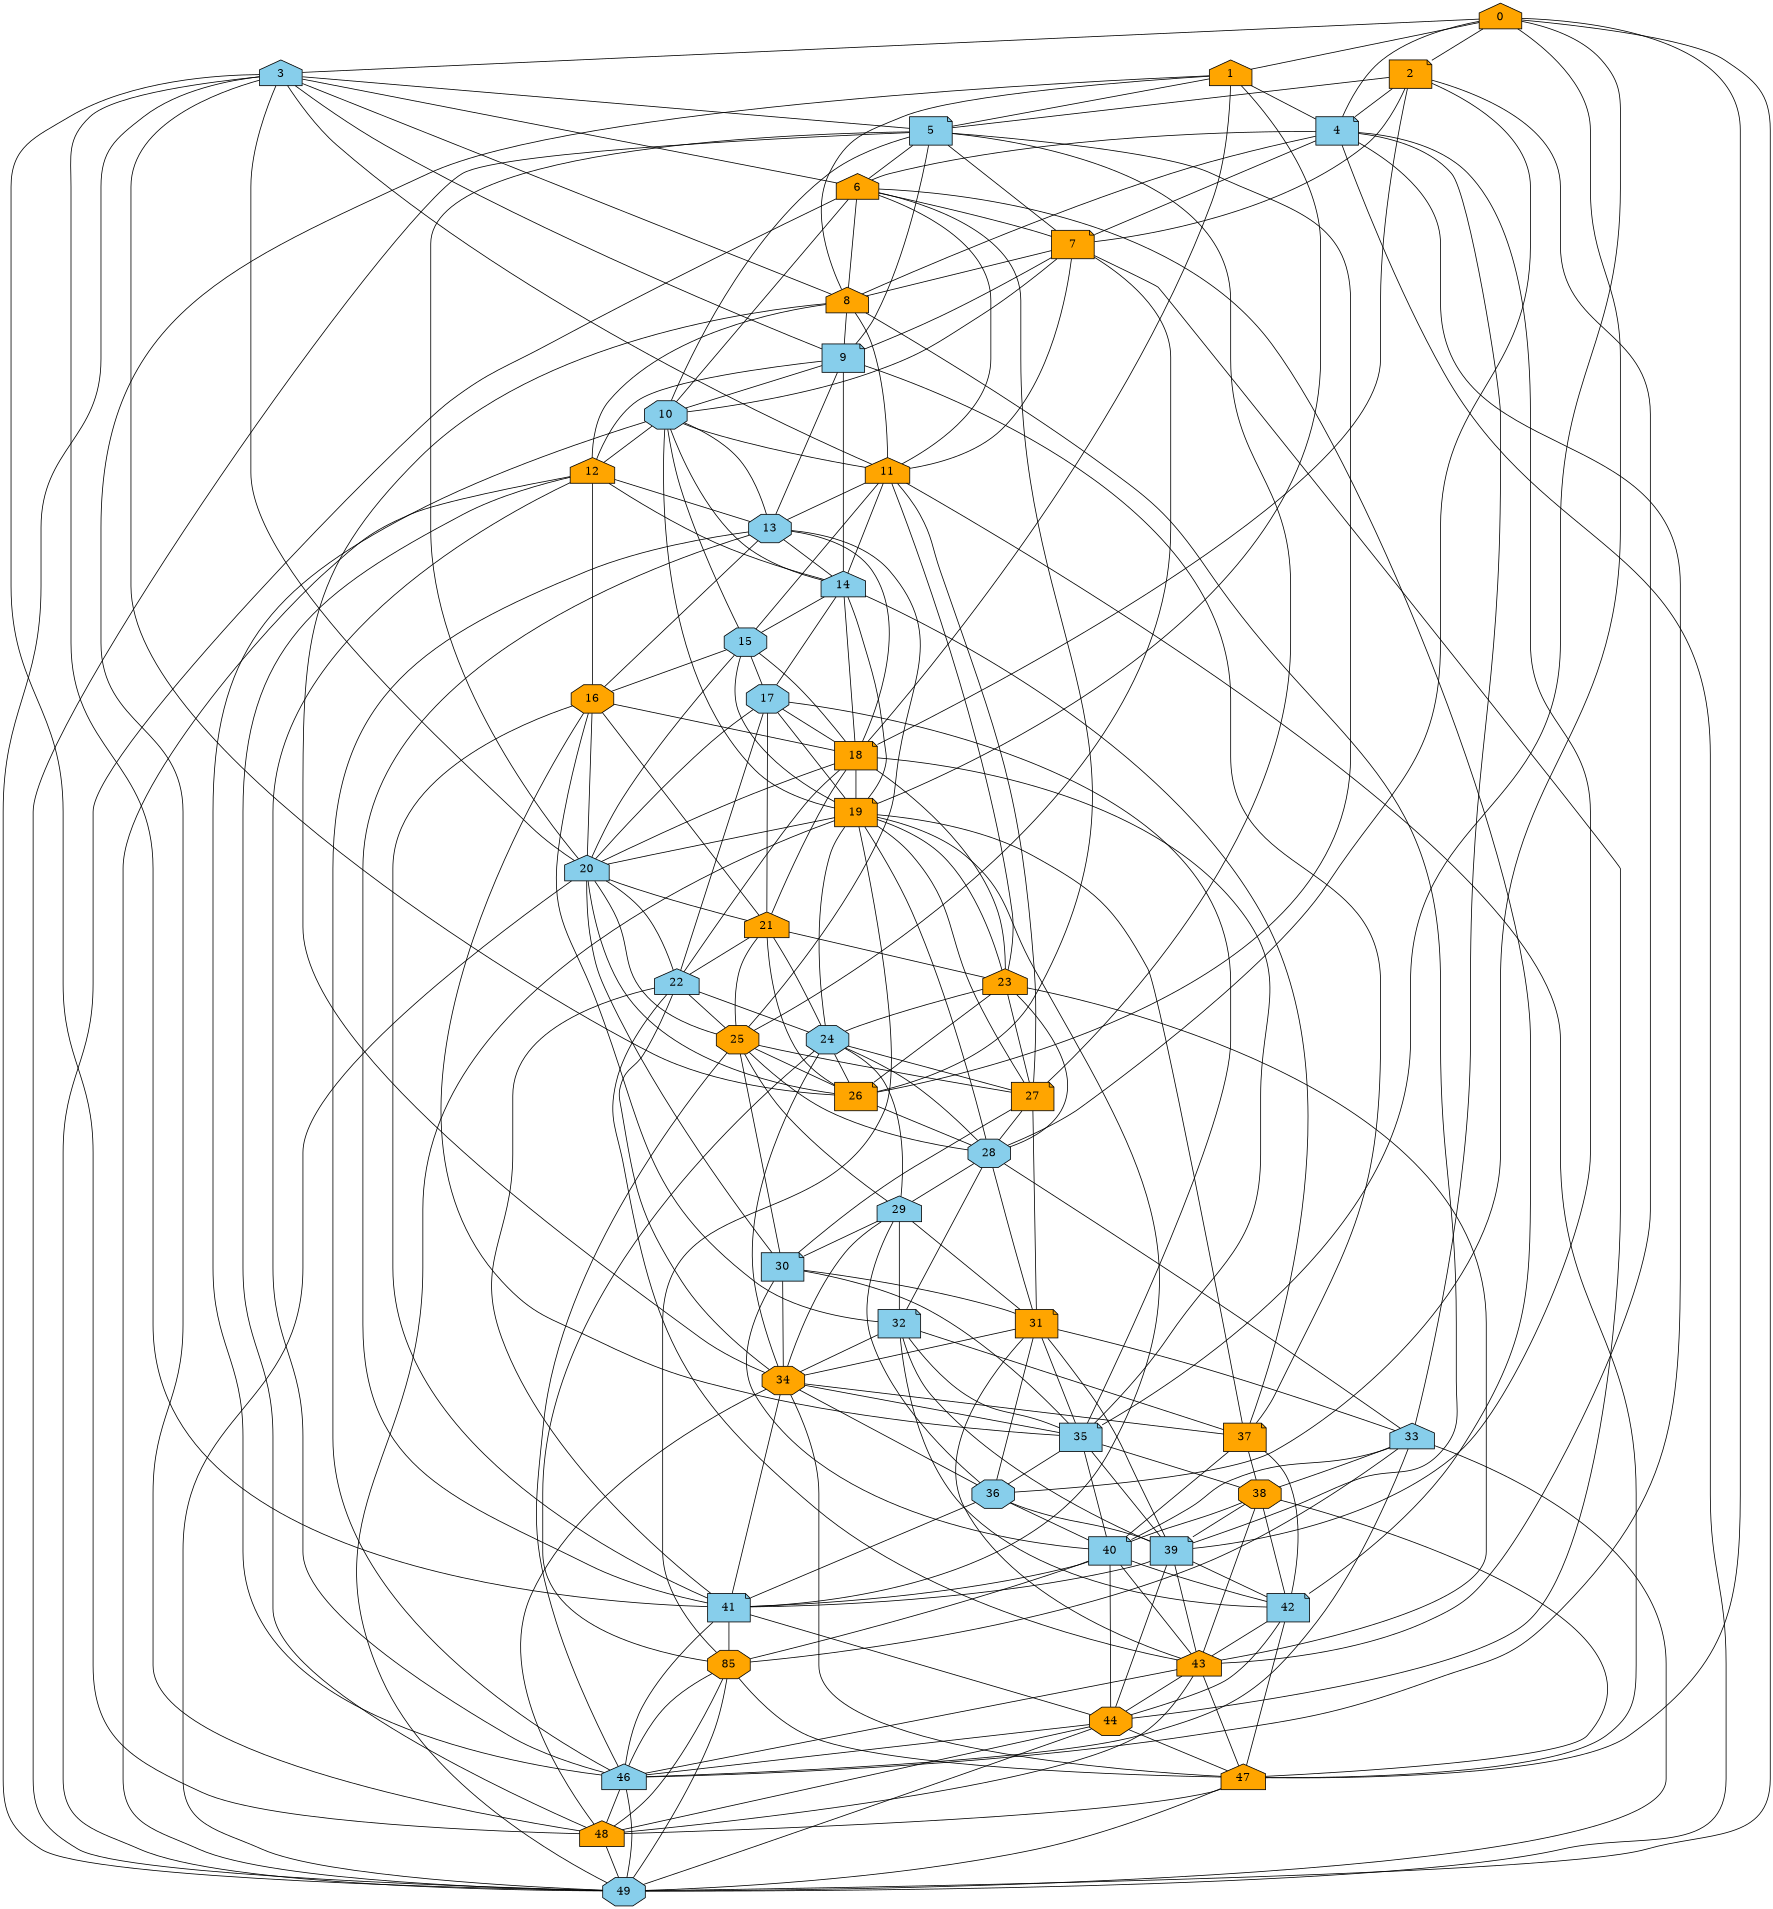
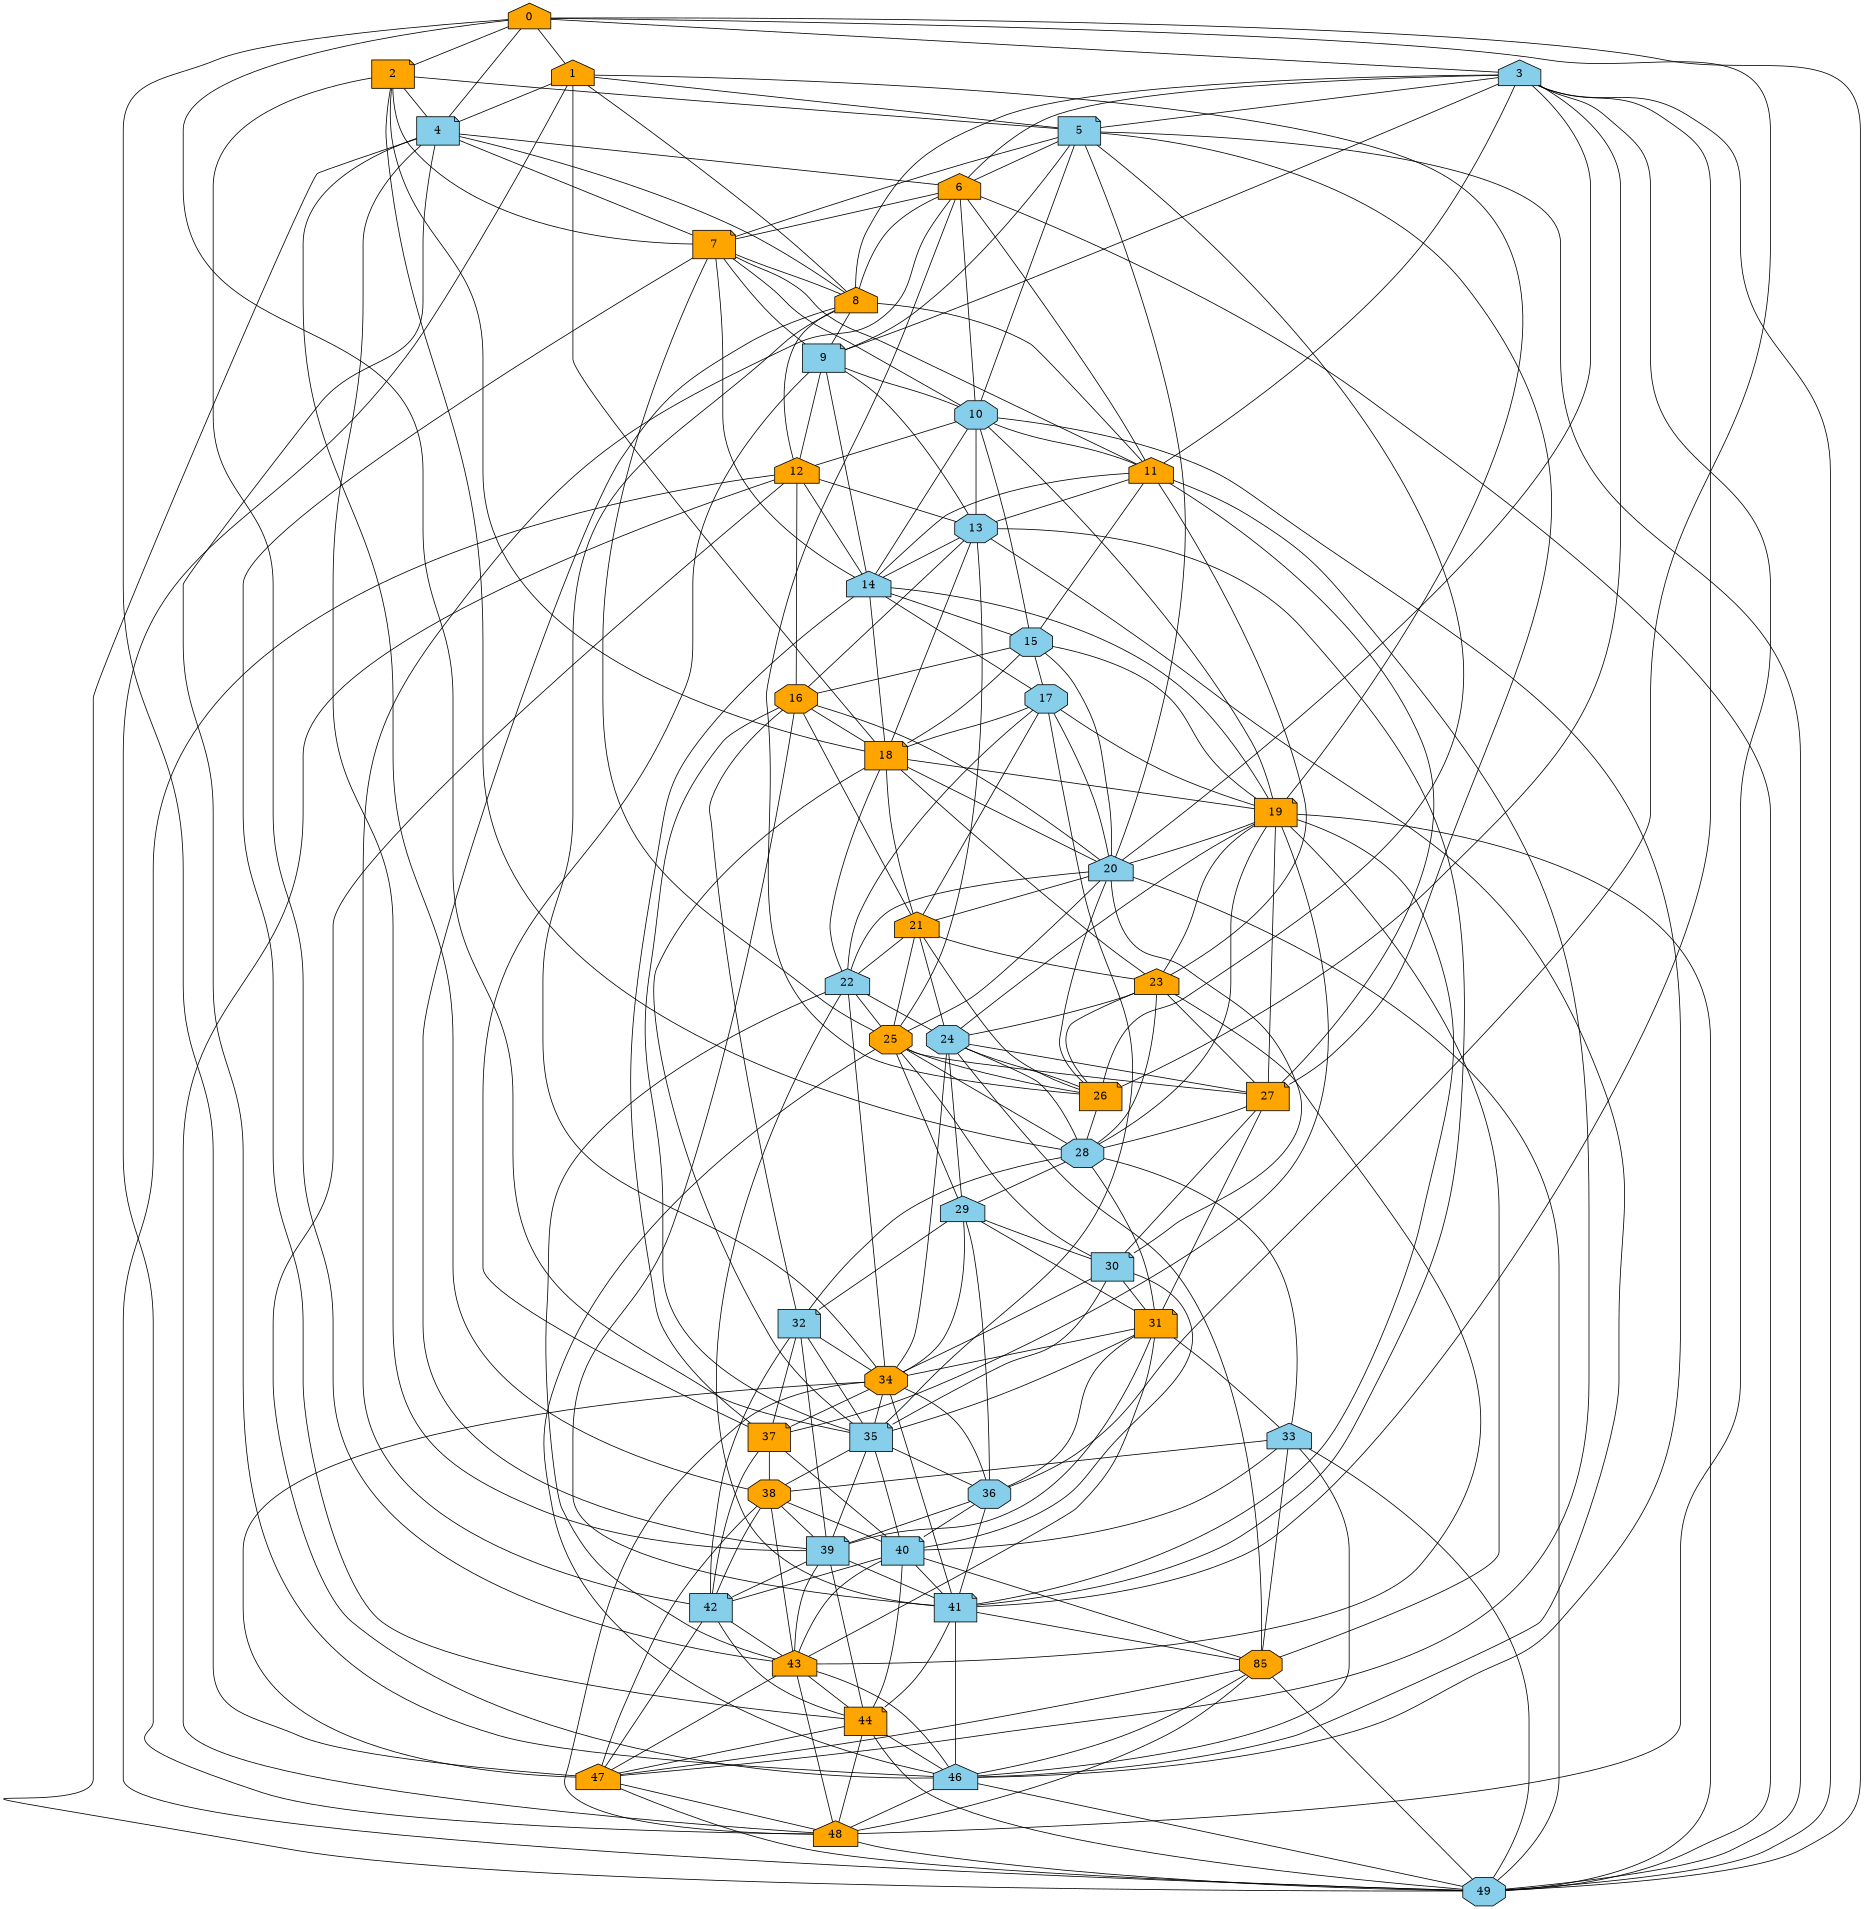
none -> (727, 446)
(1483, 747) -> (411, 867)
(1111, 1721) -> (866, 1721)
